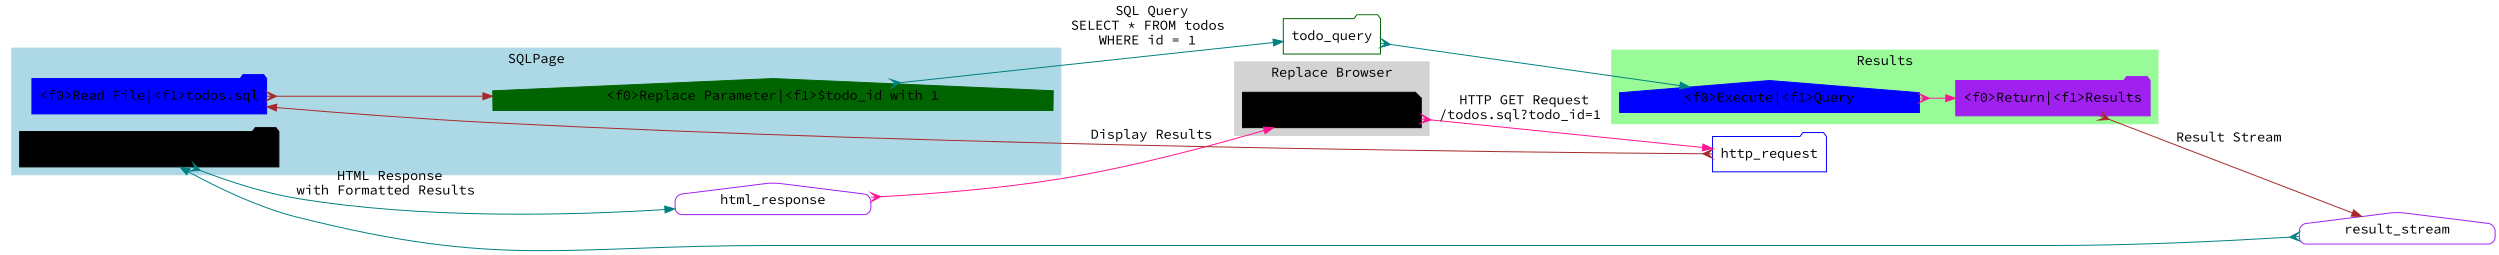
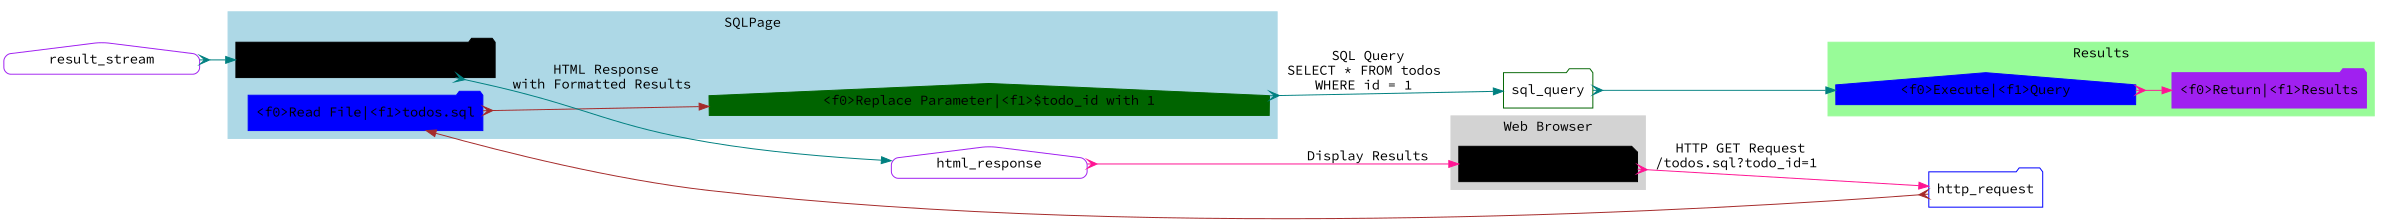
(1332, 36) -> (1548, 90)
(1332, 73) -> (1548, 127)
(2231, 166) -> none
